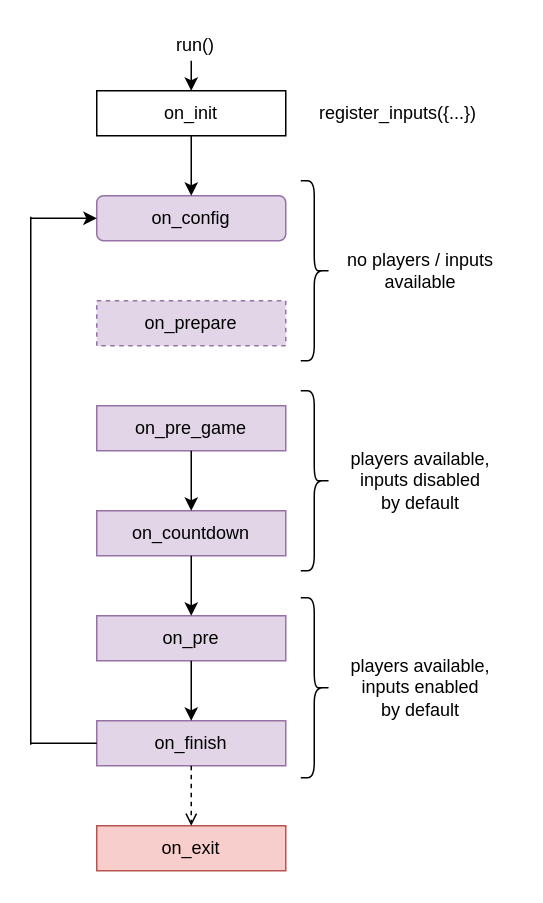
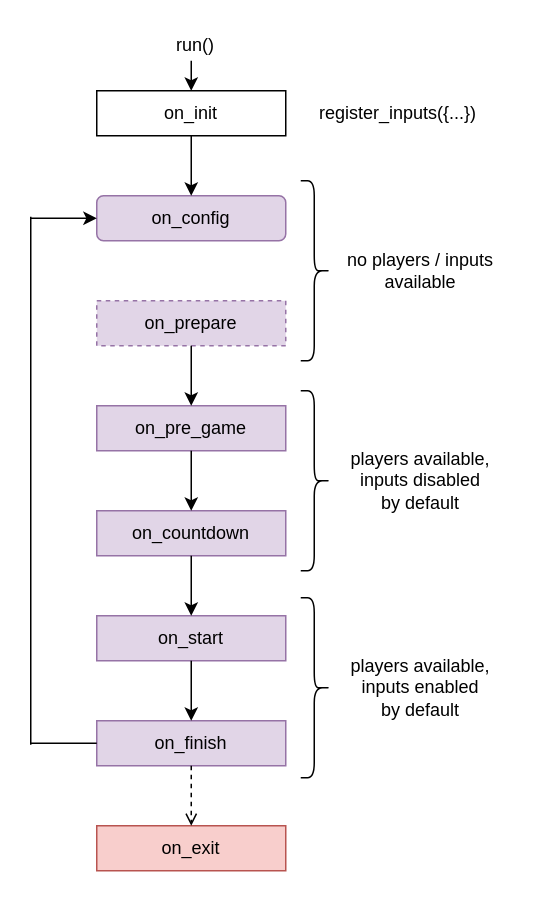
none -> (191, 371)
(191, 638) -> (191, 638)
